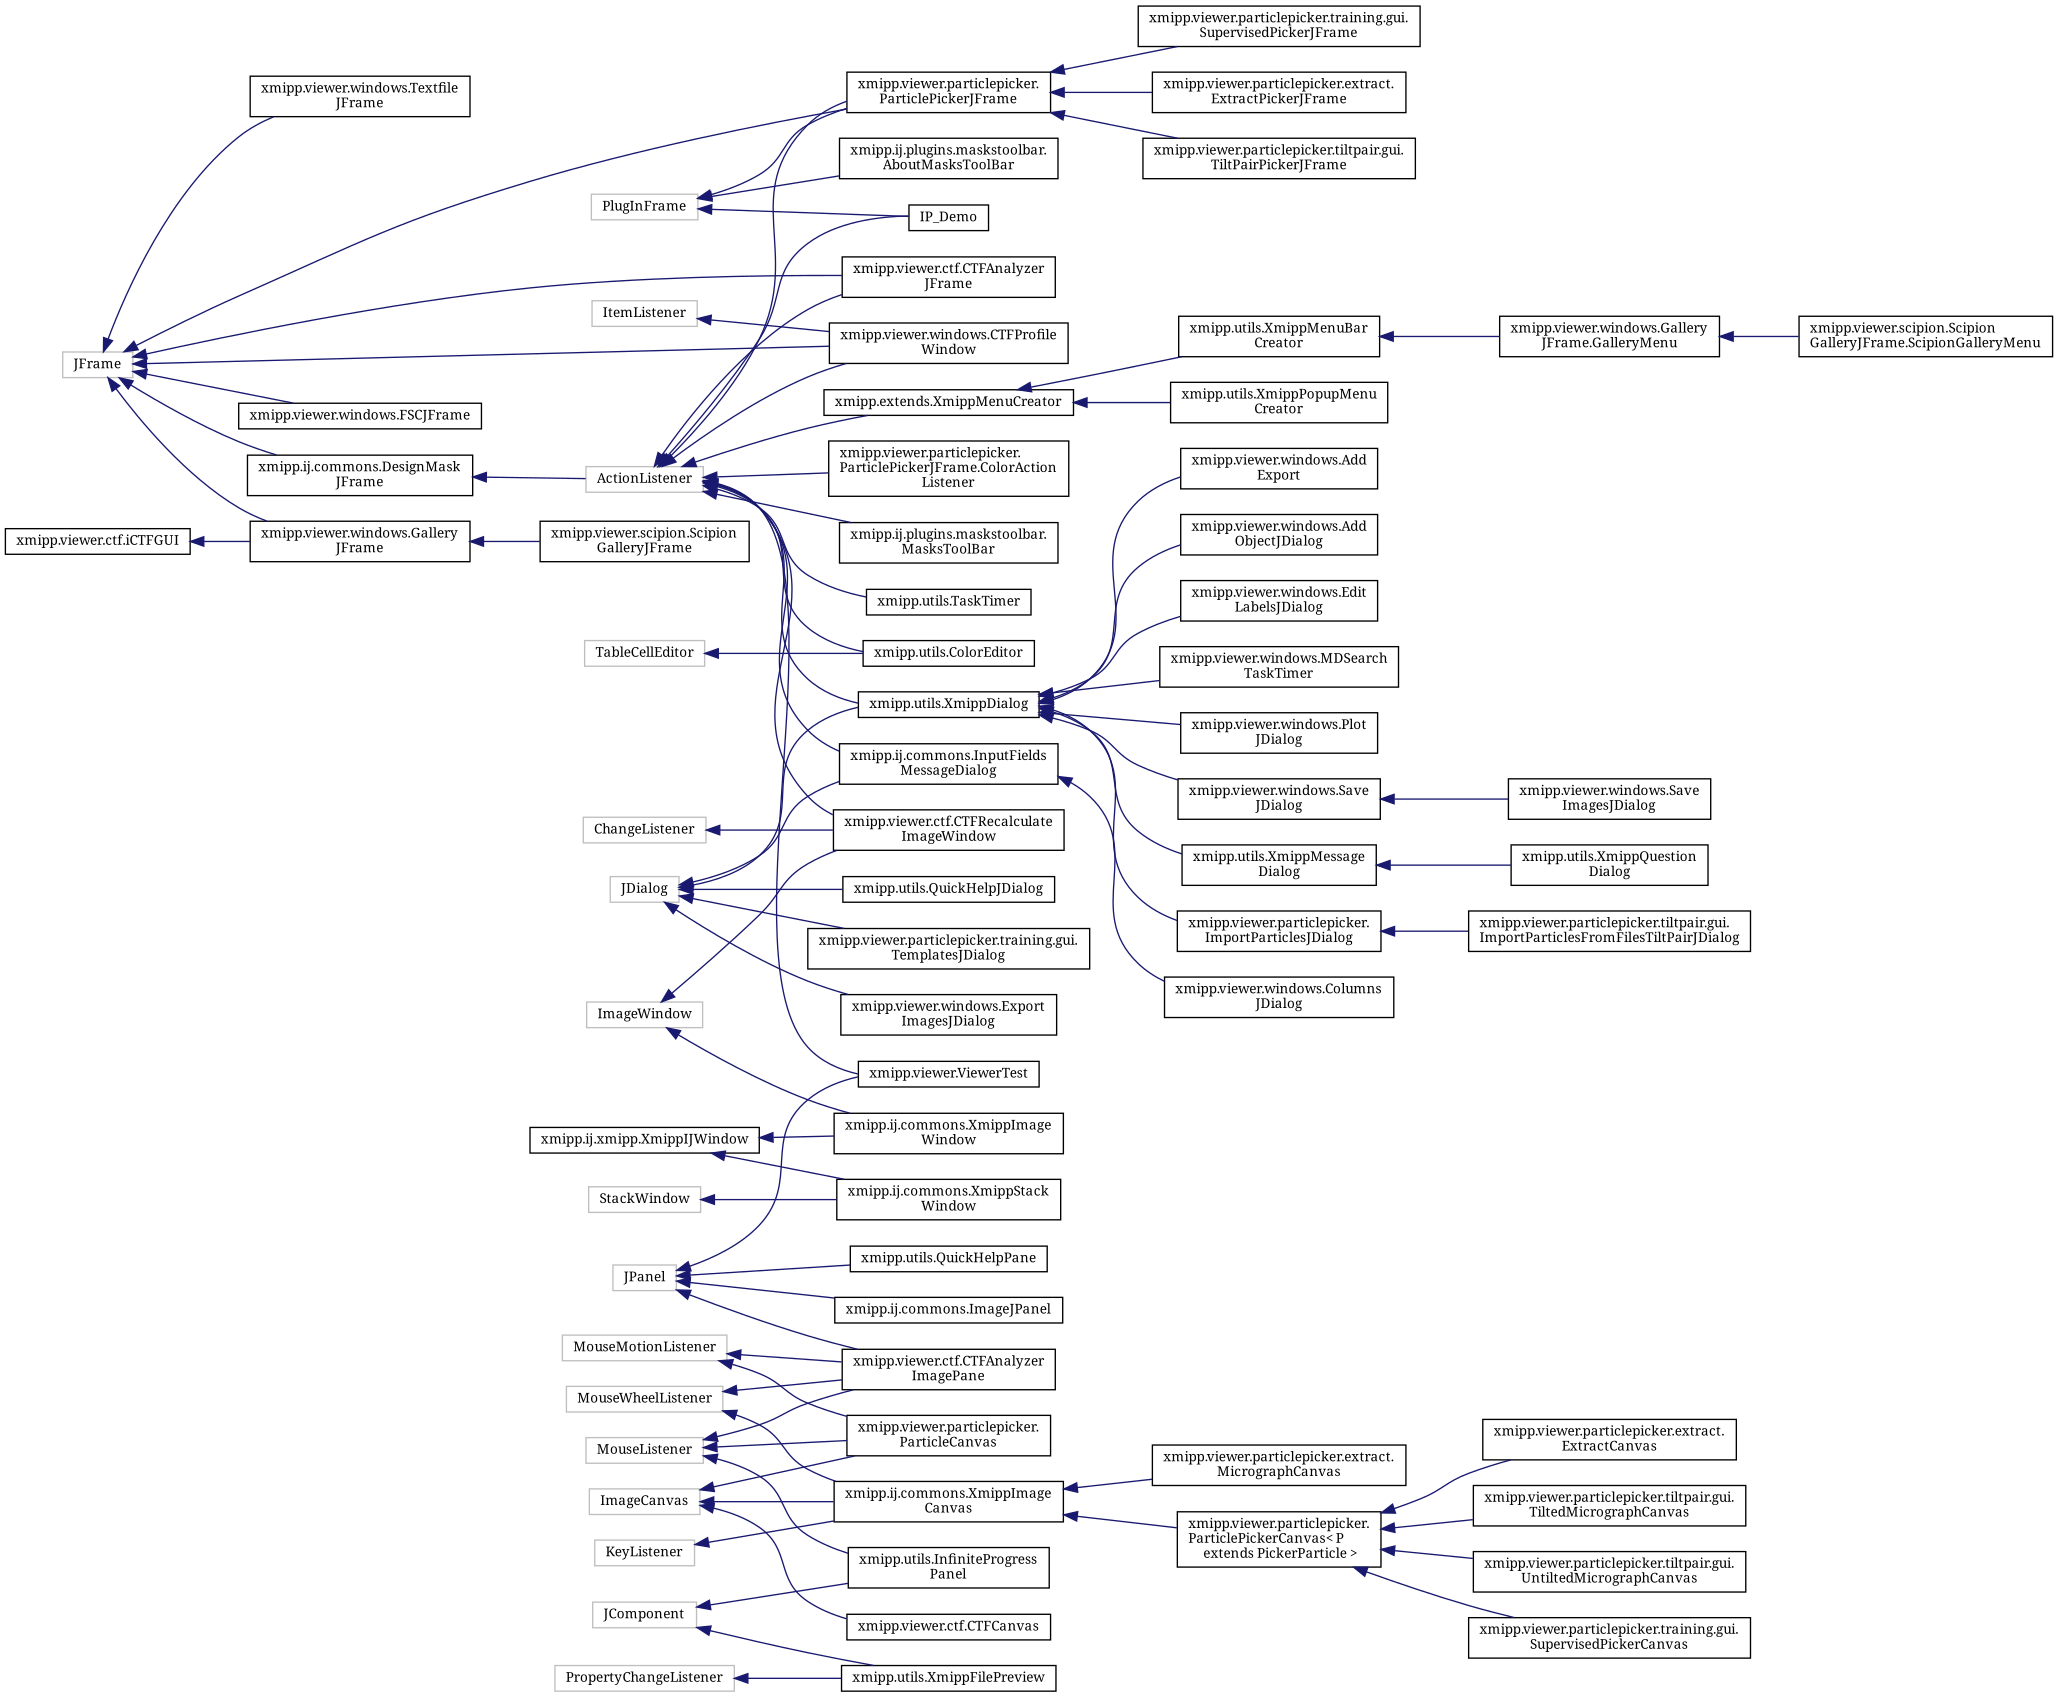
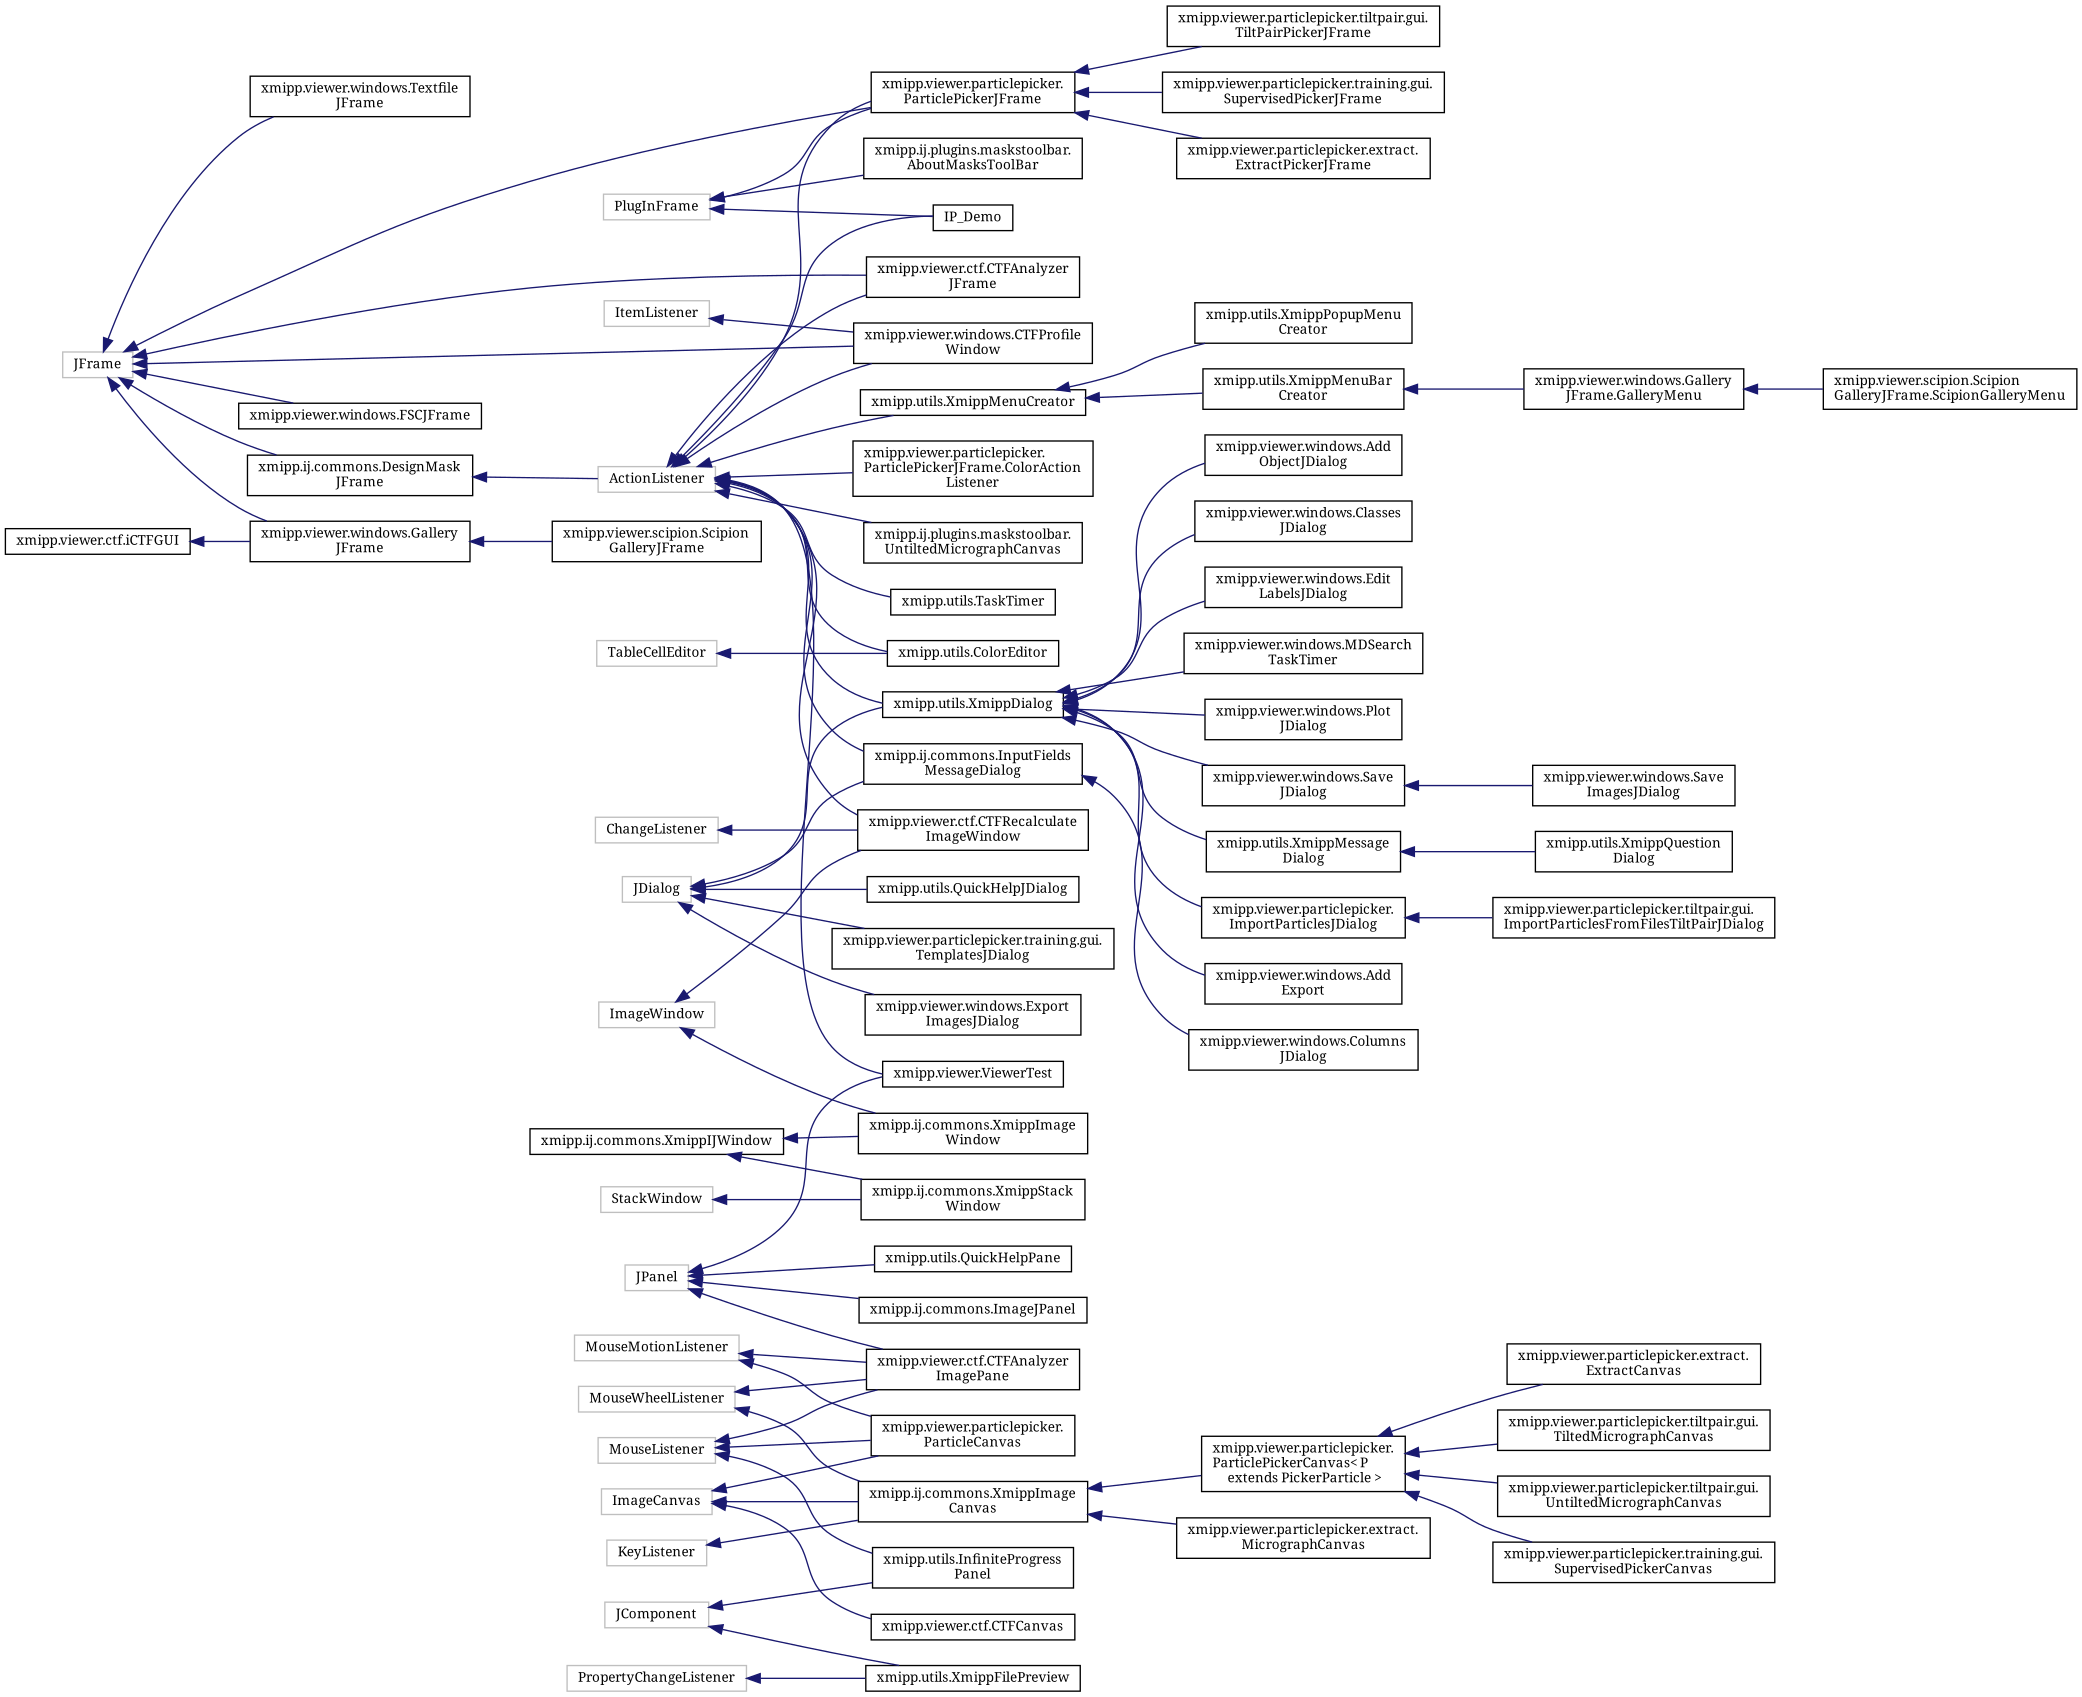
(949, 403) -> (973, 403)
none -> (1303, 521)
(949, 543) -> (973, 543)
(645, 1140) -> (657, 1142)
